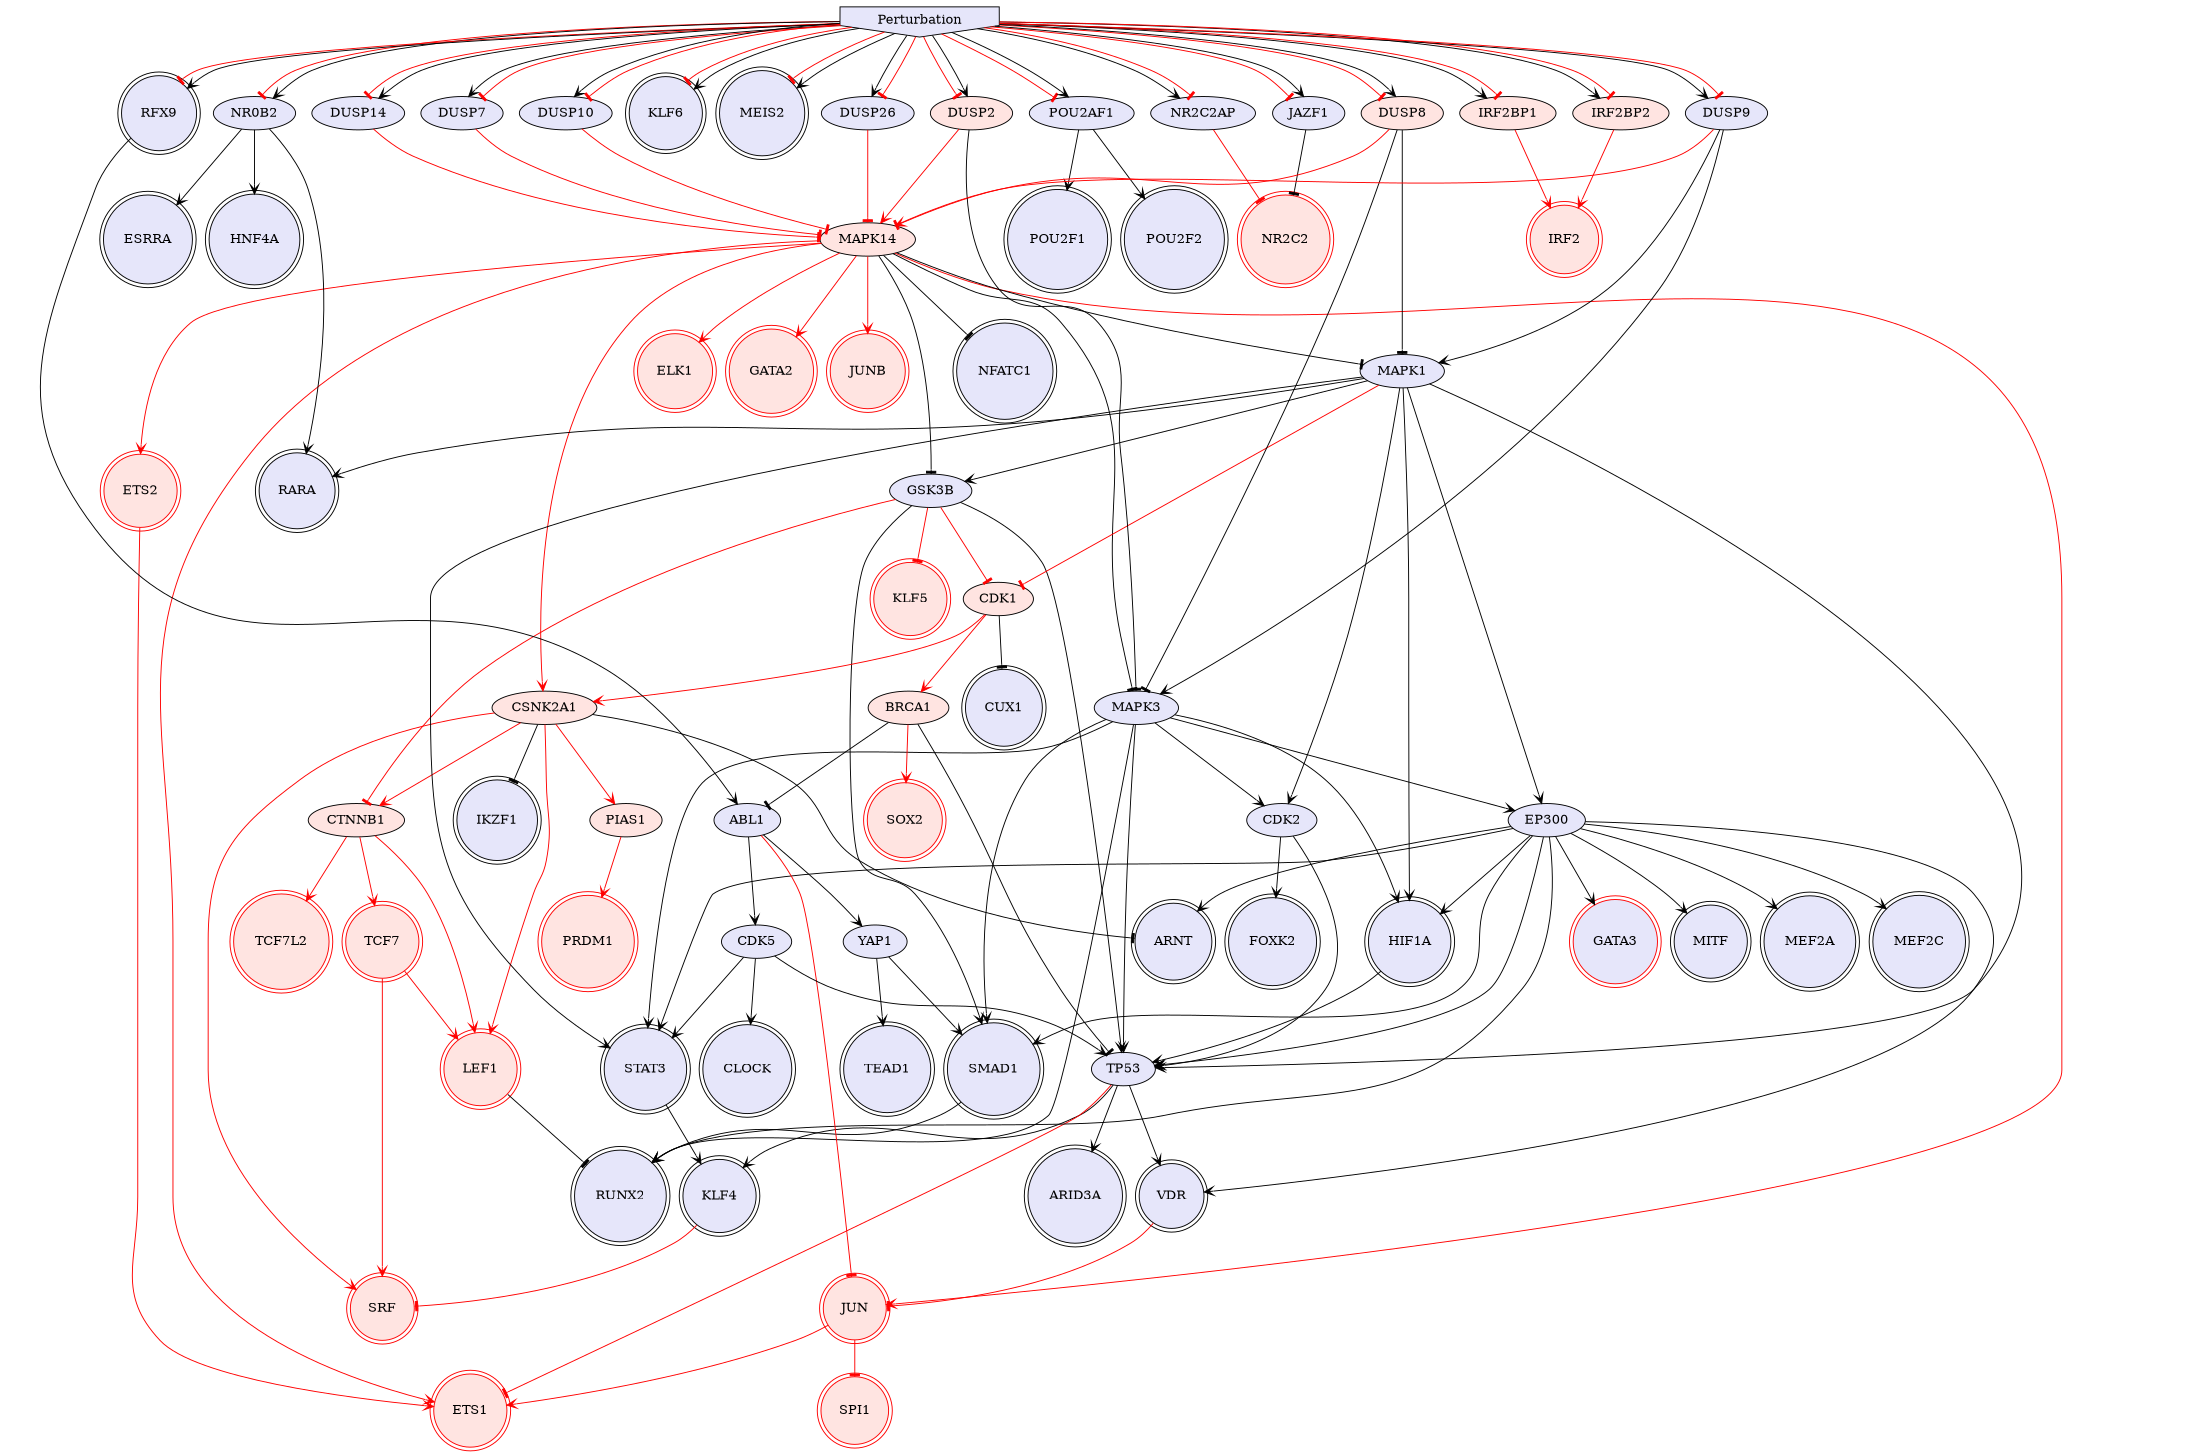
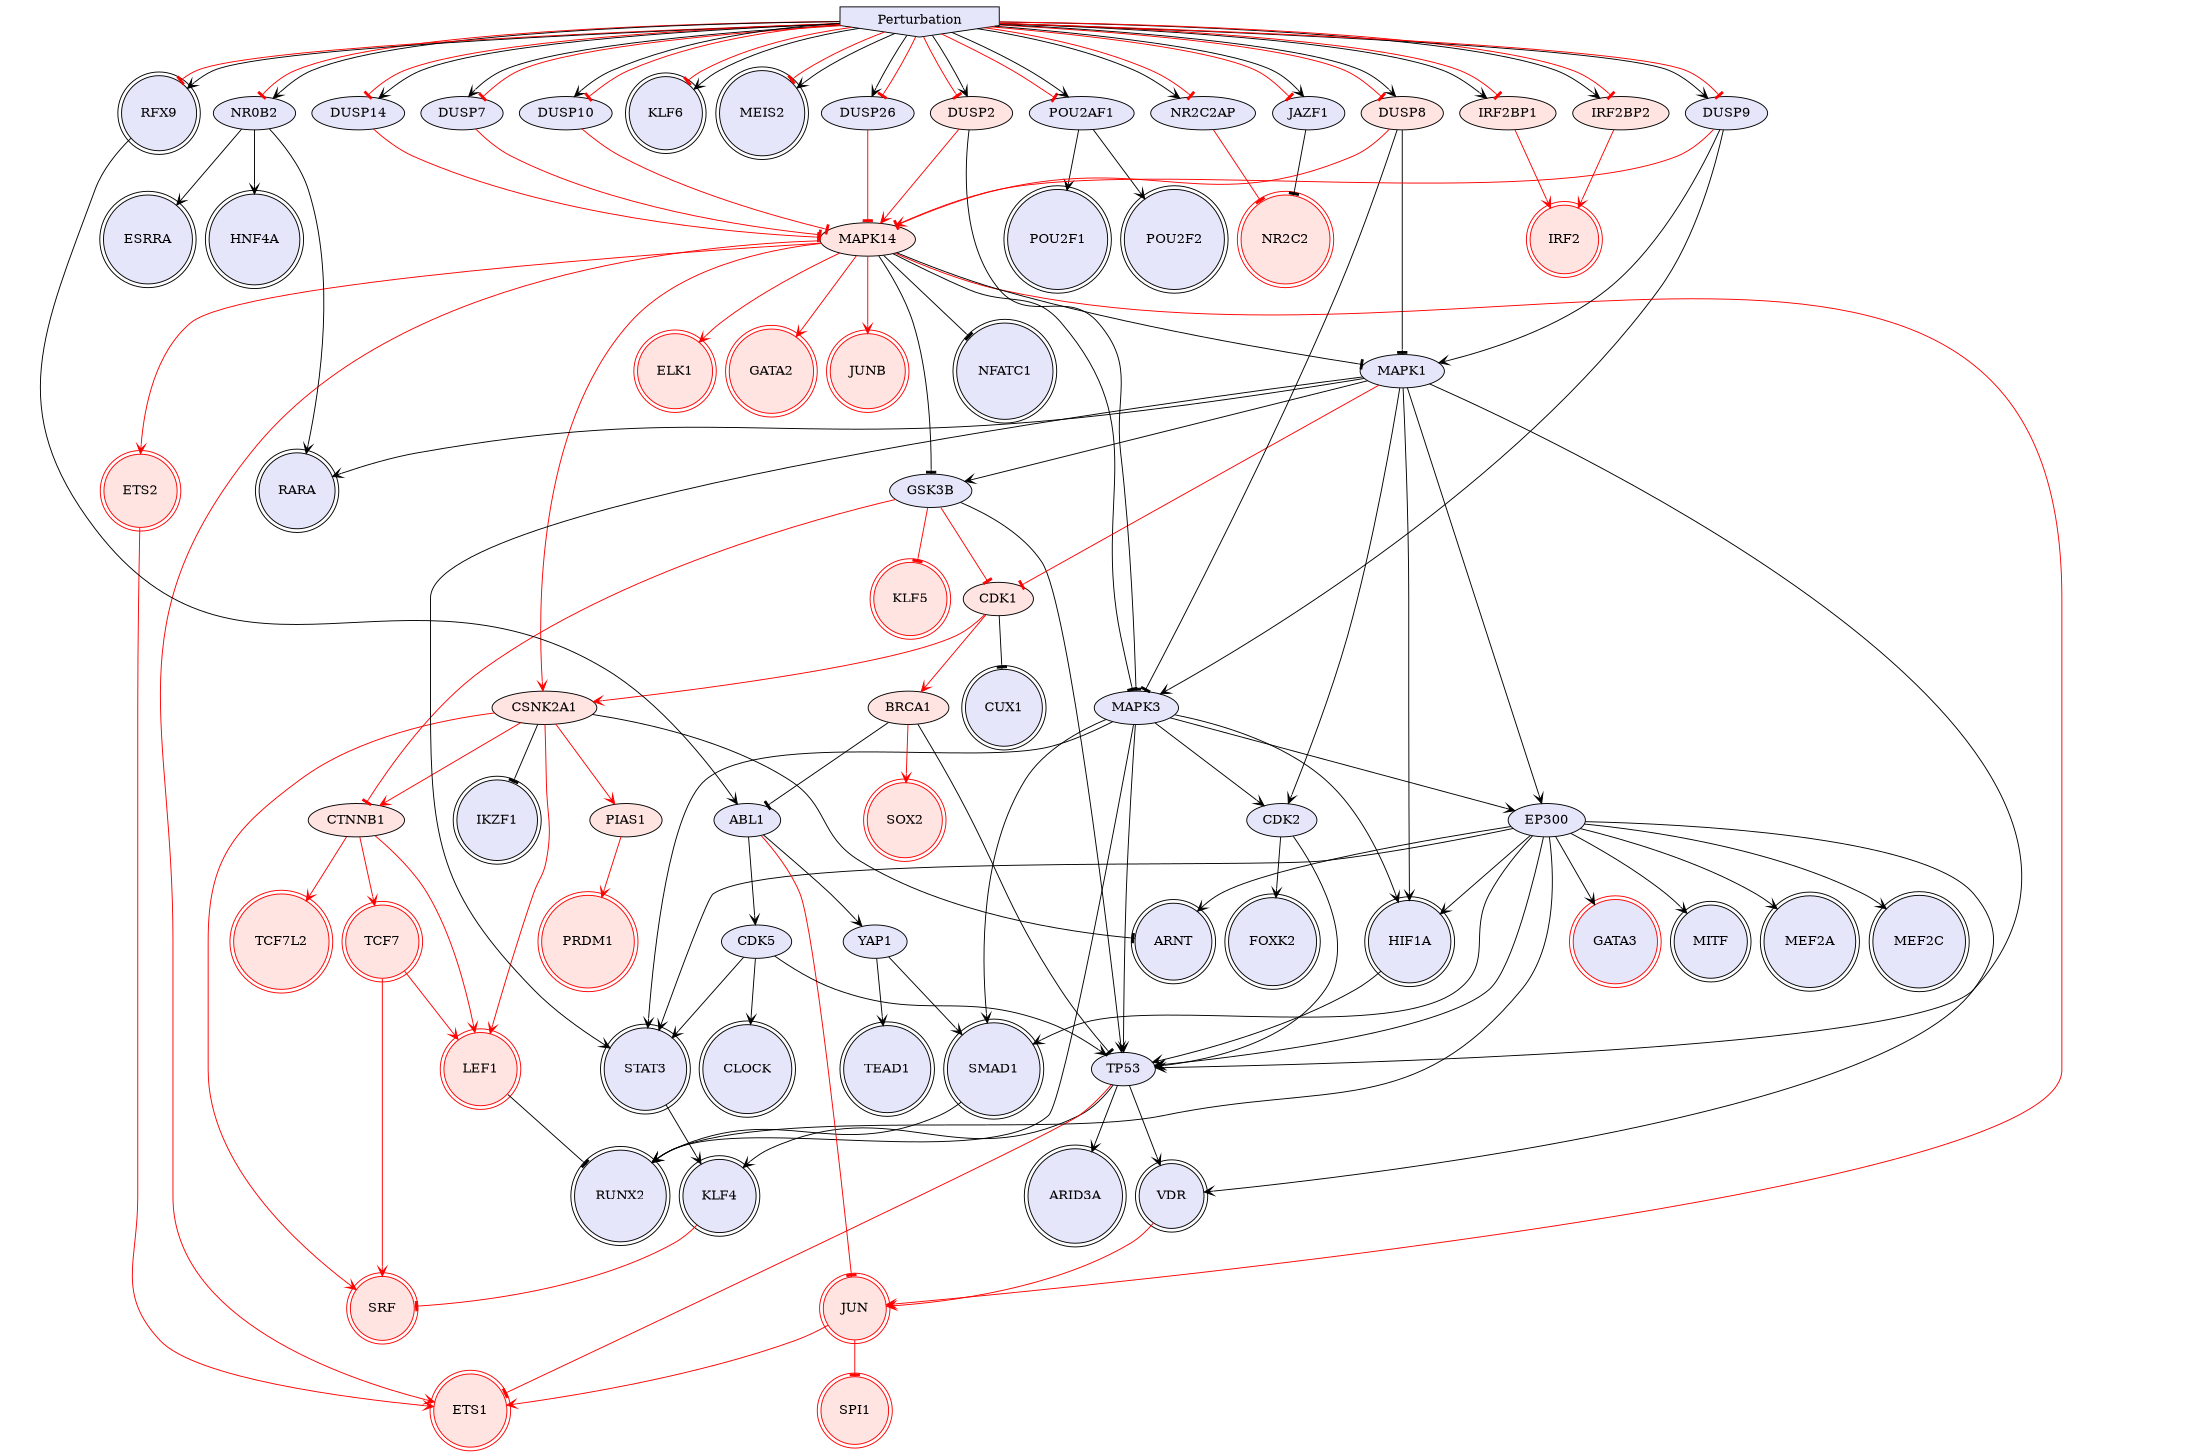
(851, 777) -> none
(1029, 1284) -> (1029, 1284)
